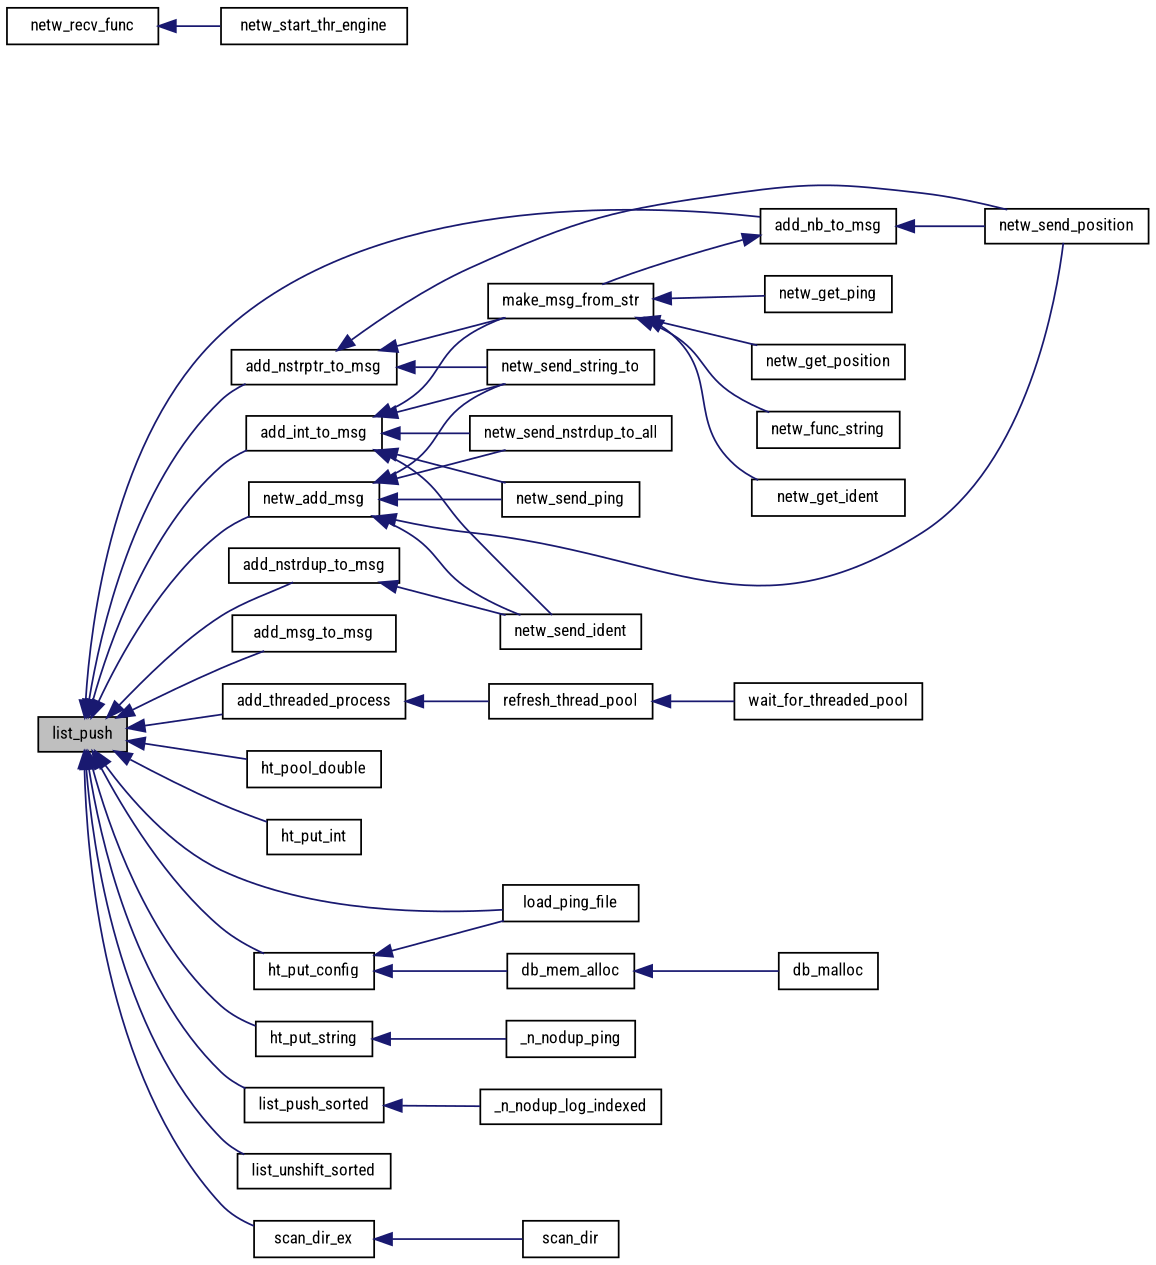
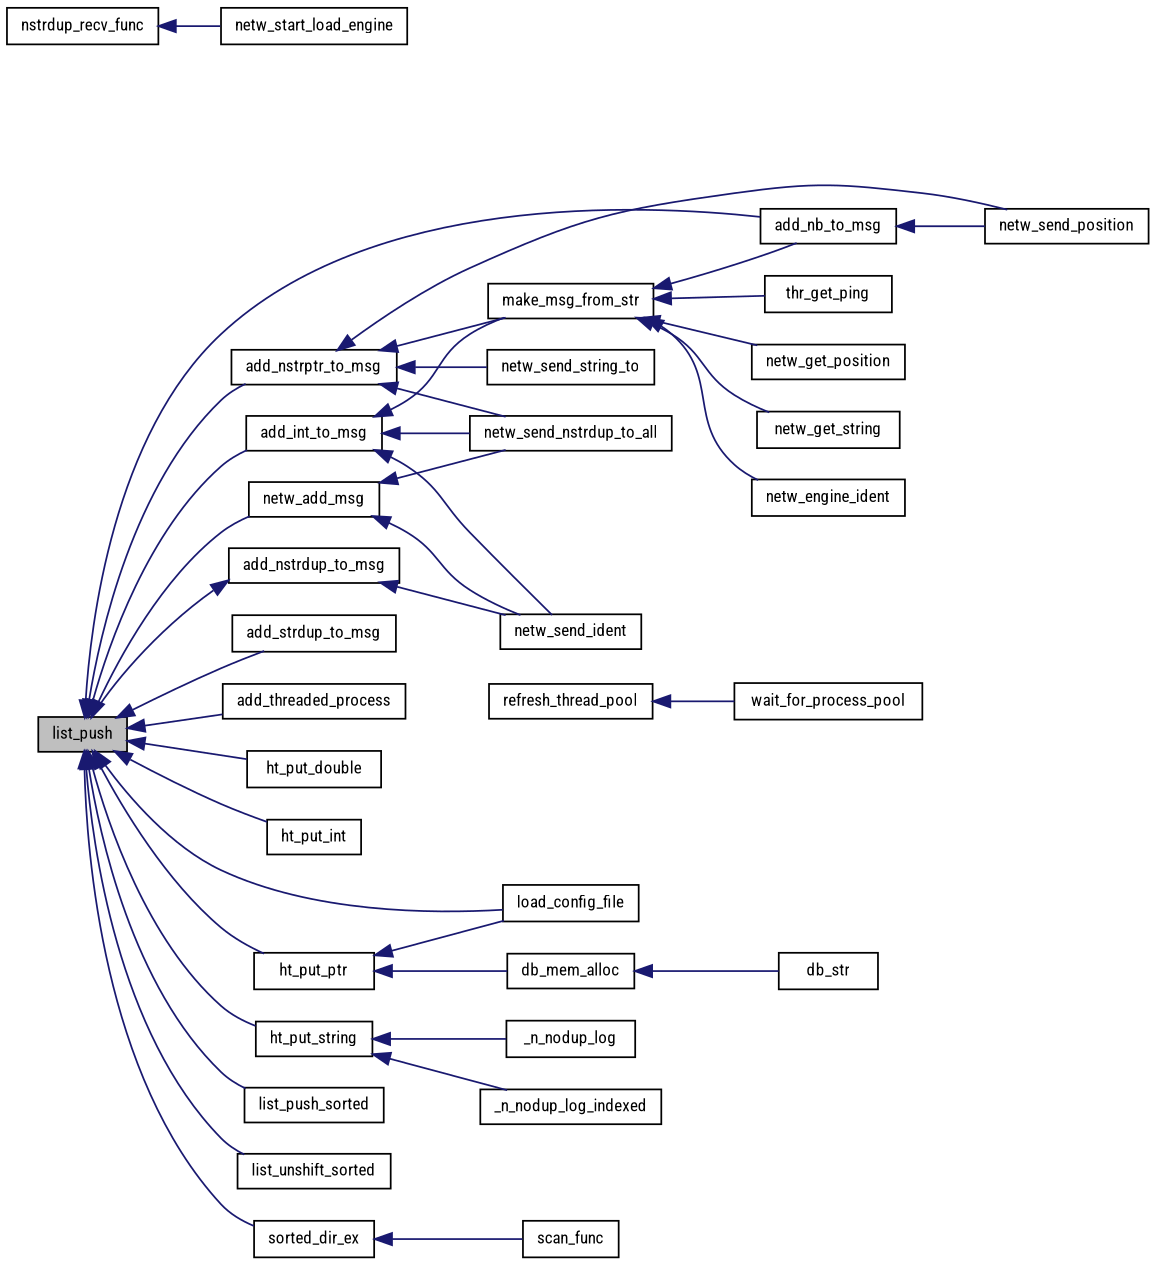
(83, 26) -> (83, 26)
(314, 26) -> (314, 26)
(672, 260) -> (734, 265)
(828, 294) -> (828, 294)
(451, 398) -> none
none -> (451, 403)
(446, 422) -> none
(828, 430) -> (828, 430)
(828, 498) -> (828, 498)
(571, 499) -> none
(826, 576) -> none
(198, 632) -> (147, 649)
(314, 633) -> (314, 633)
(456, 701) -> none
(828, 701) -> (828, 701)
(314, 769) -> (314, 769)
(571, 903) -> (571, 903)
(314, 971) -> (314, 971)
(828, 971) -> (828, 971)
(571, 1039) -> (571, 1039)
(441, 1106) -> (448, 1074)
(314, 1239) -> (314, 1239)
(571, 1239) -> (571, 1239)
